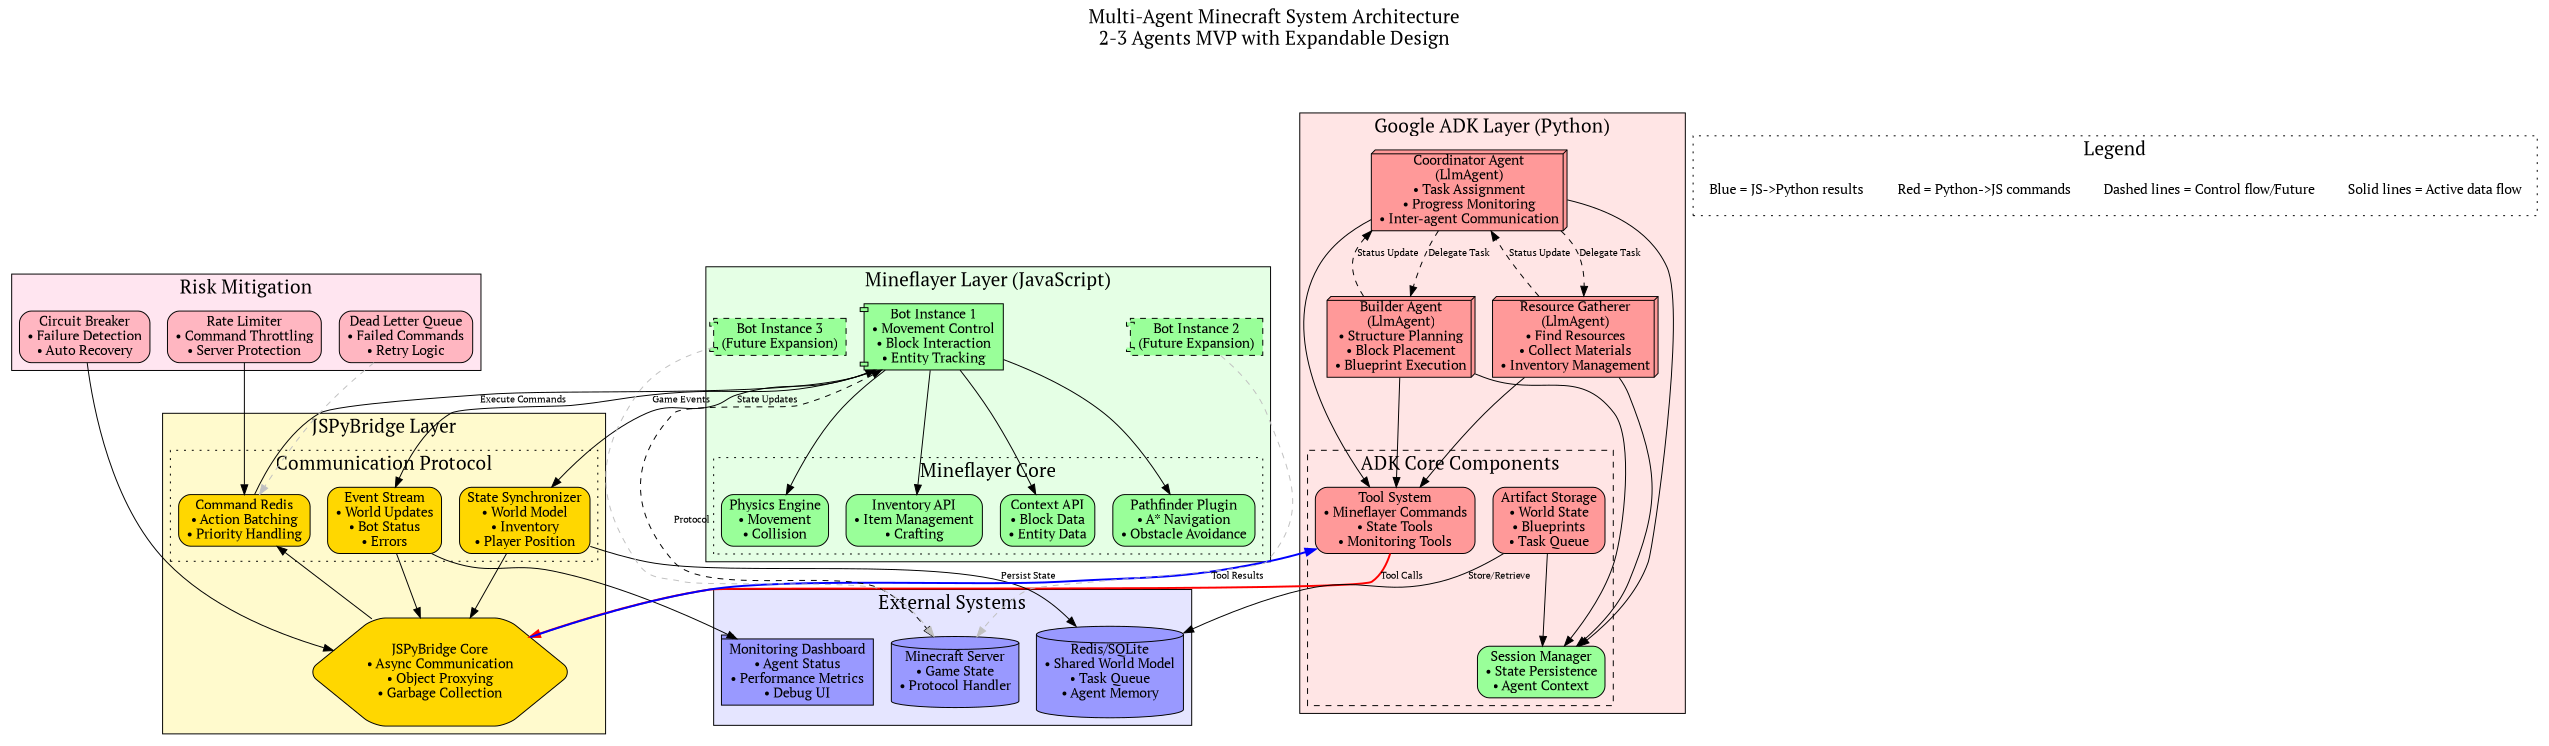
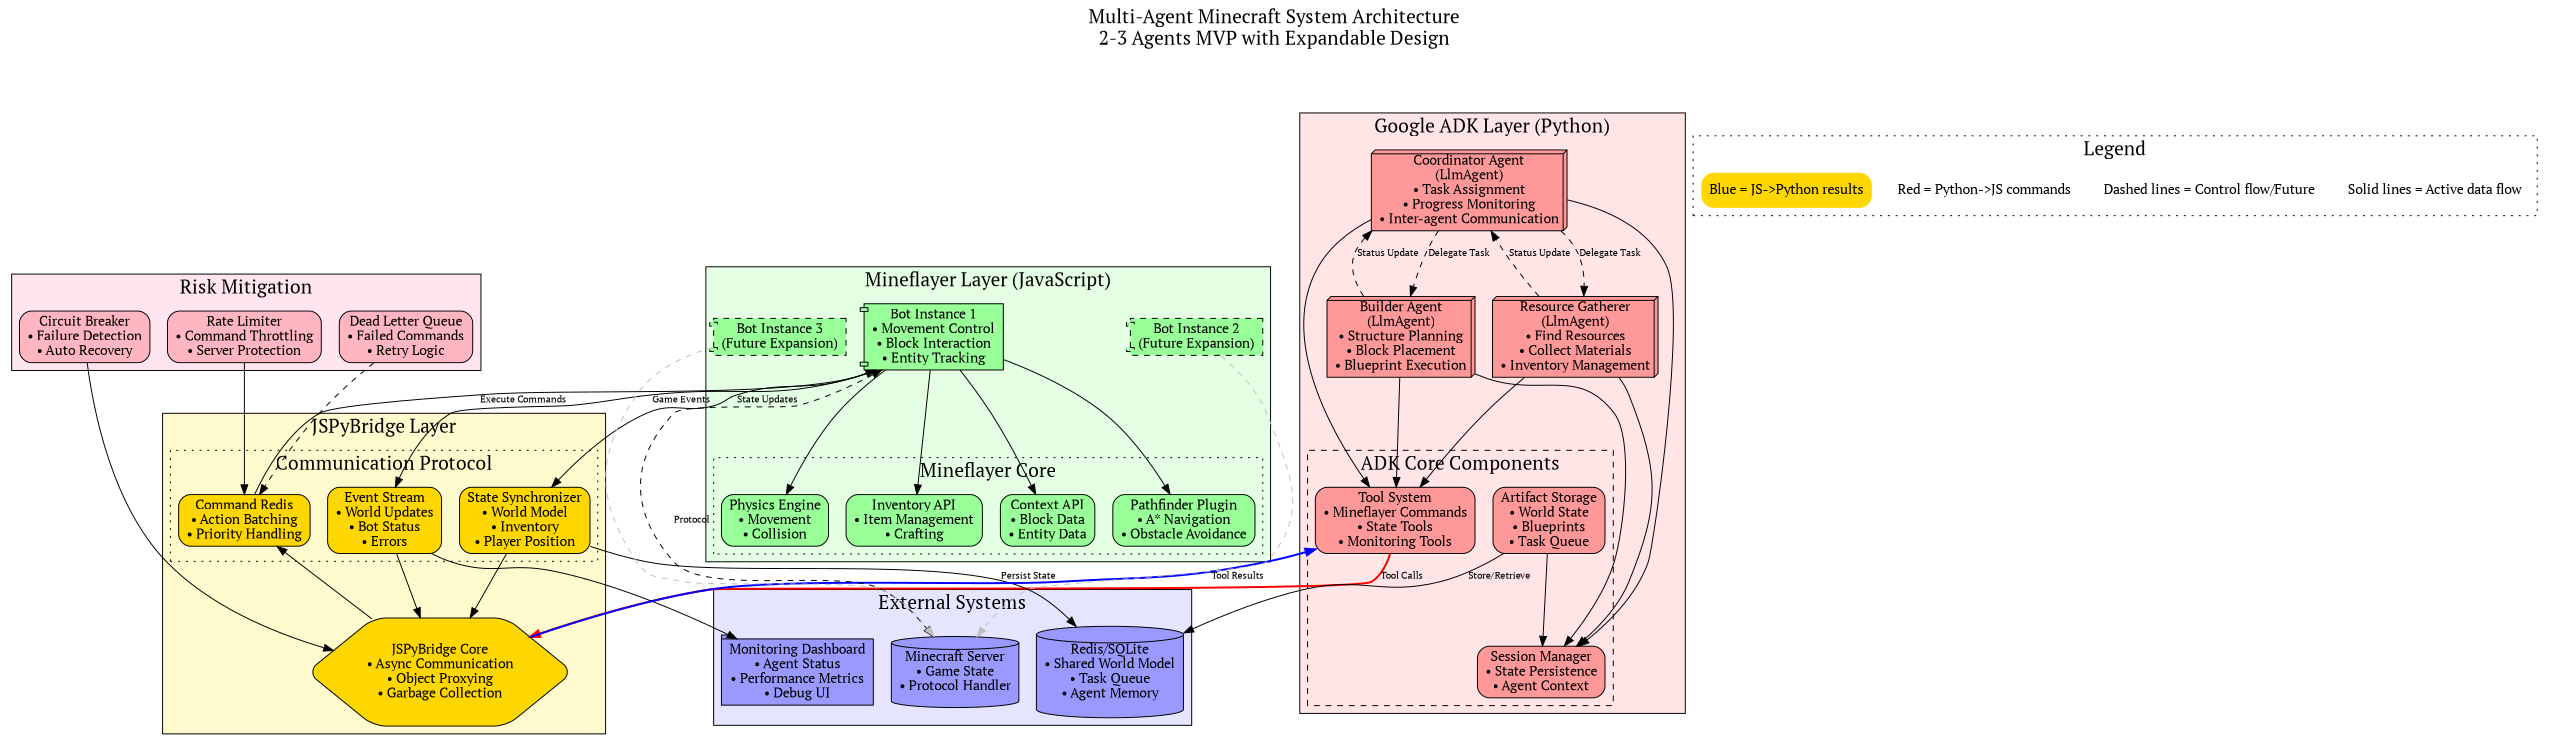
(1787, 190) -> (1787, 190)
(328, 404) -> (328, 404)
(1541, 672) -> (1541, 672)
